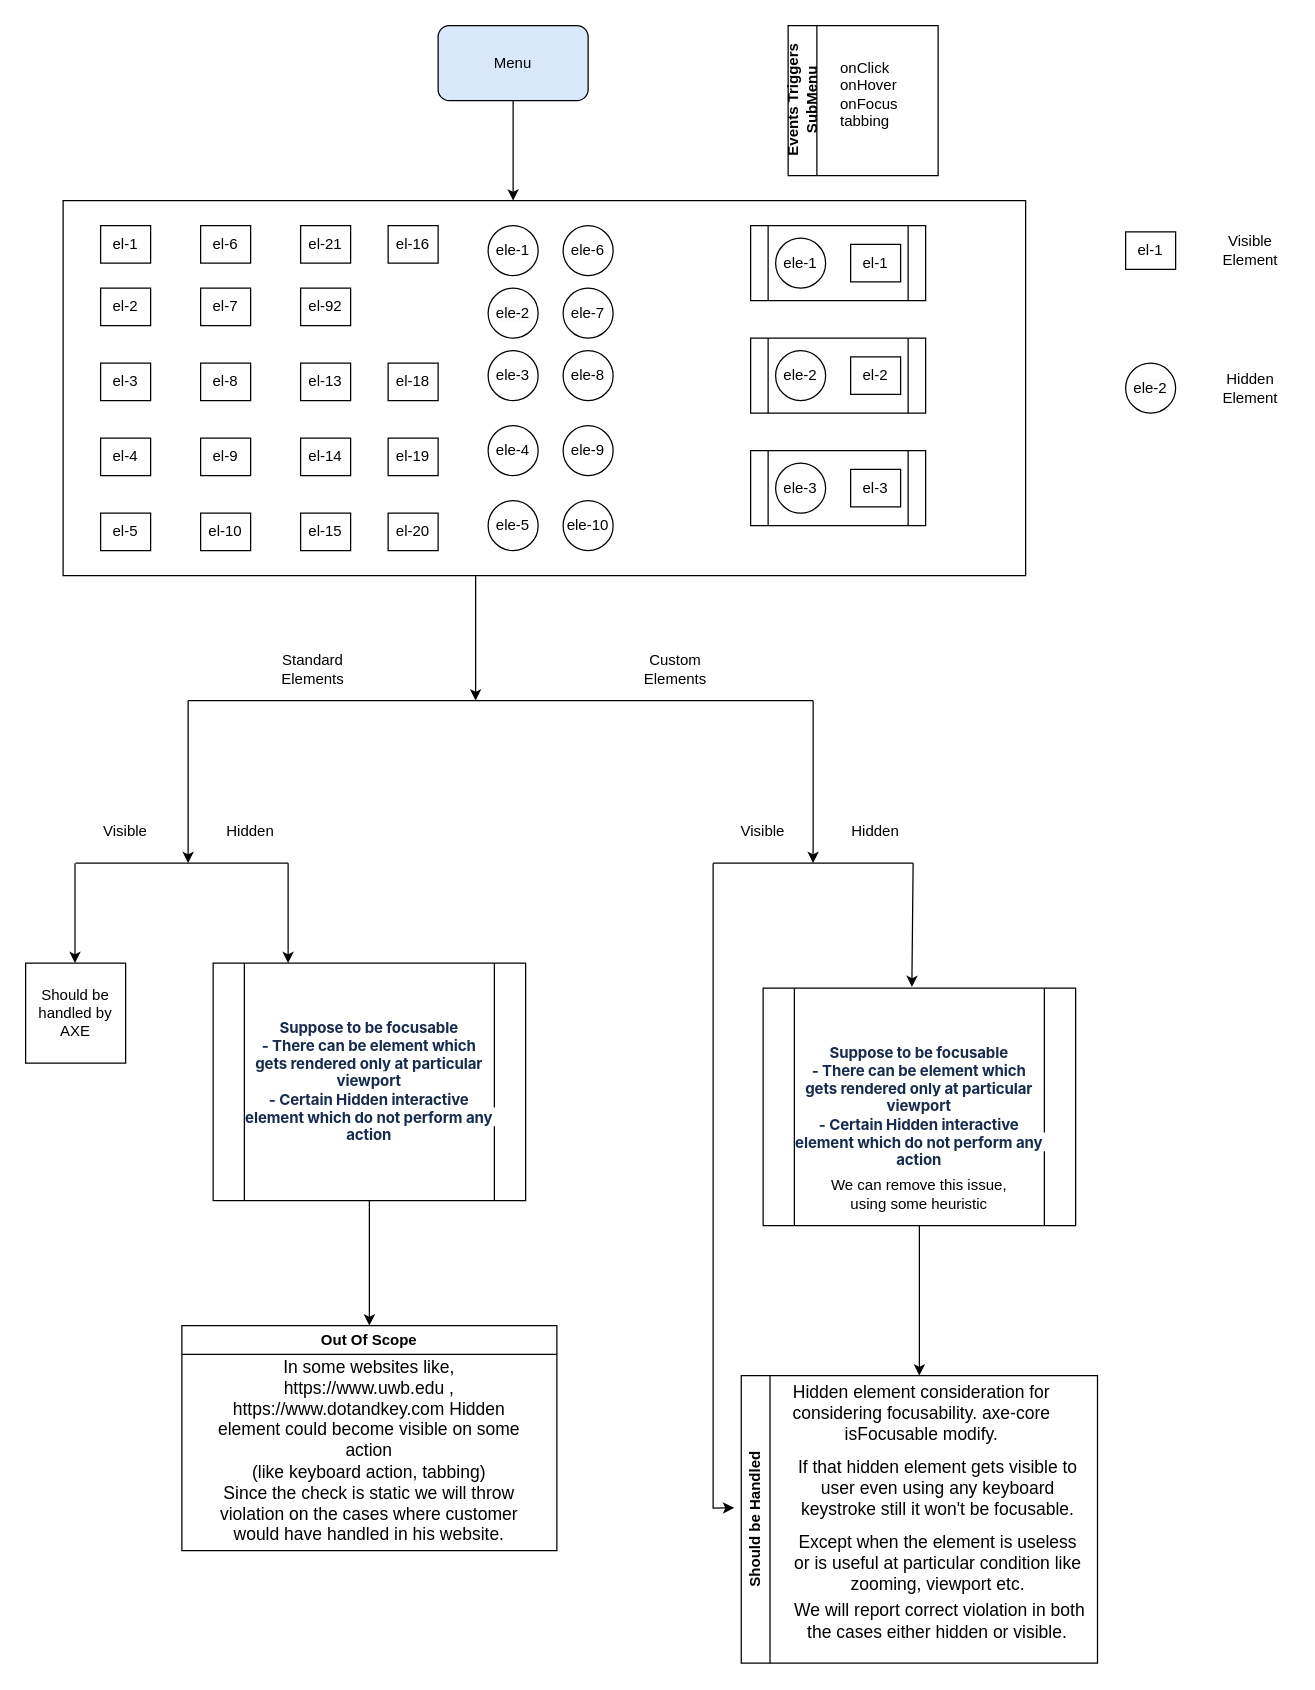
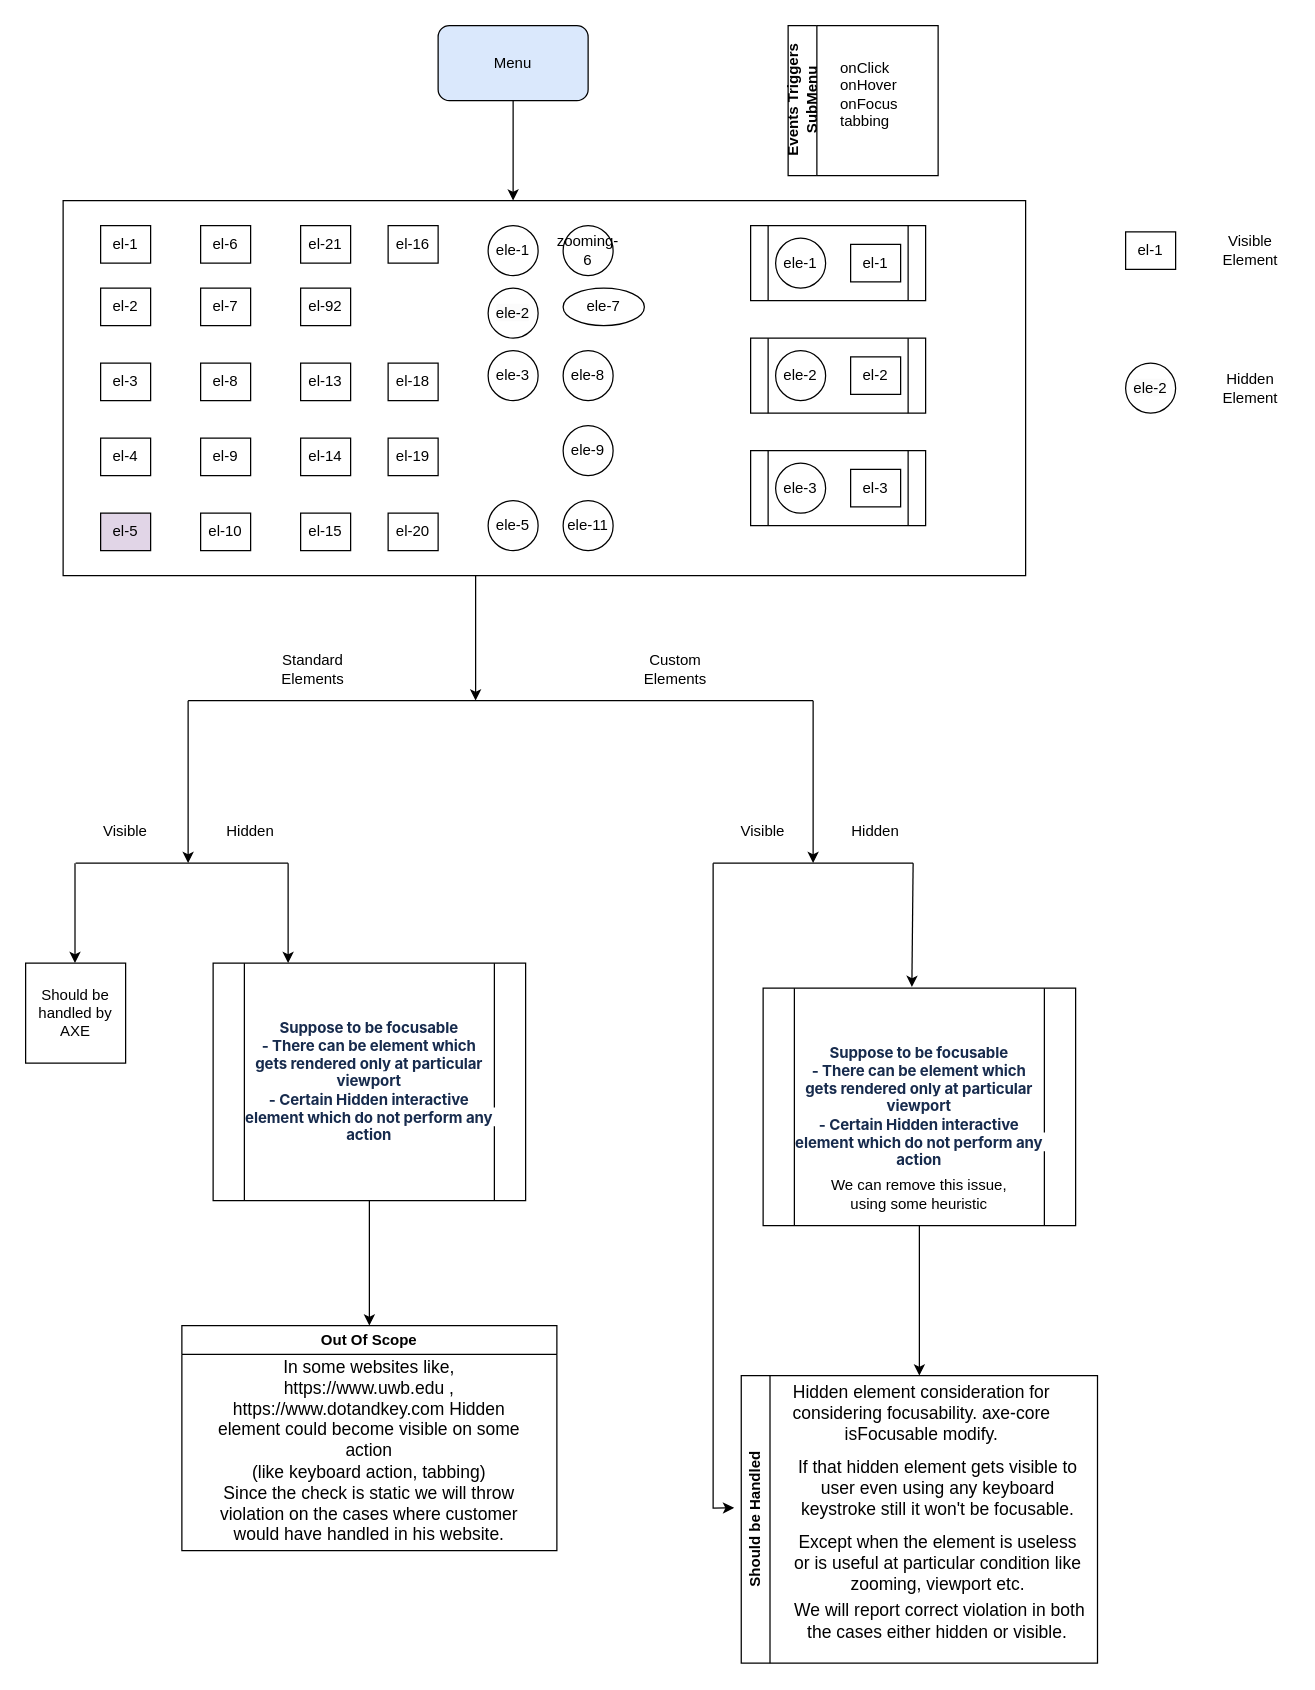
(588, 251) -> (588, 251)
(588, 313) -> (604, 307)
(513, 451) -> none
(588, 526) -> (588, 526)
(126, 532) -> (126, 532)
